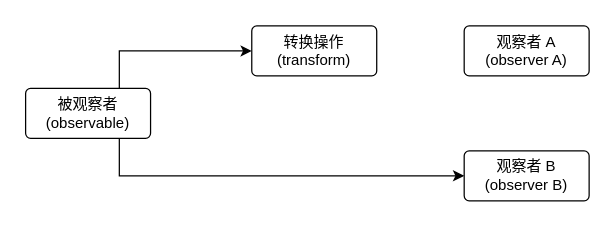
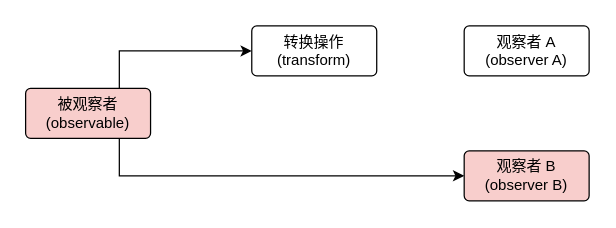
(88, 113) -> (88, 113)
(527, 176) -> (527, 176)
